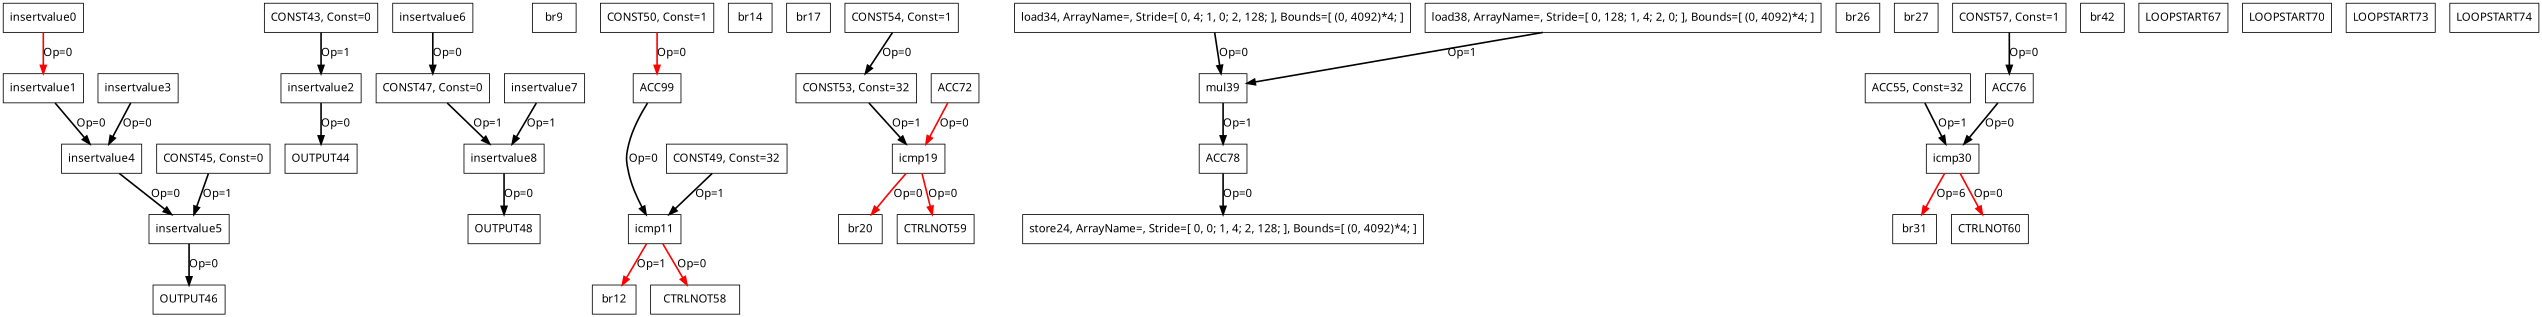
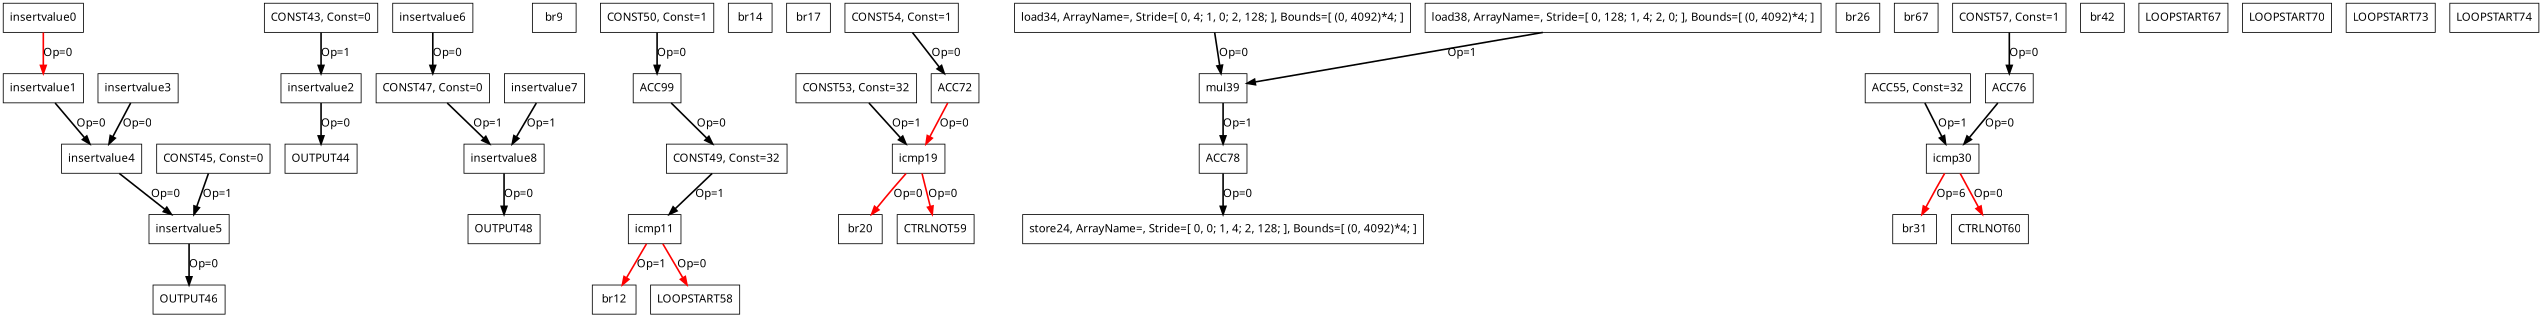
(1916, 18) -> (1916, 18)
(657, 49) -> (657, 49)
(881, 50) -> (926, 50)
(627, 154) -> (689, 121)
(695, 300) -> (695, 300)
